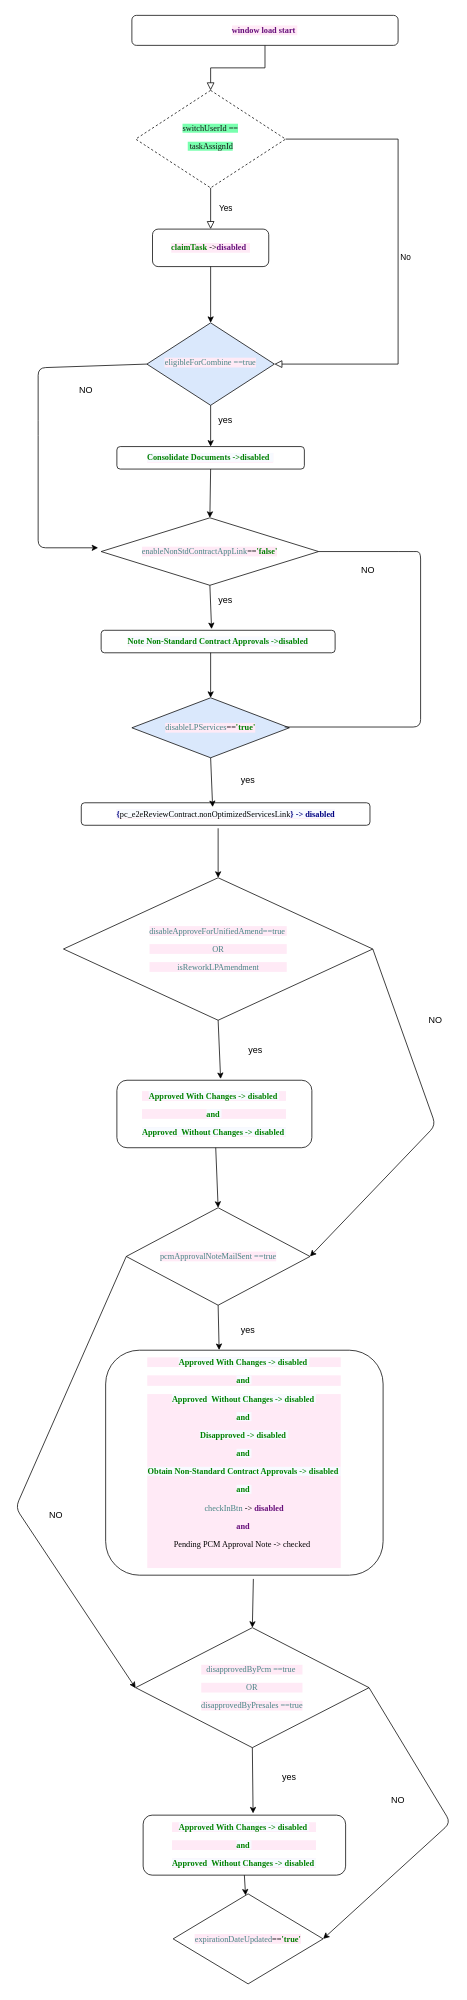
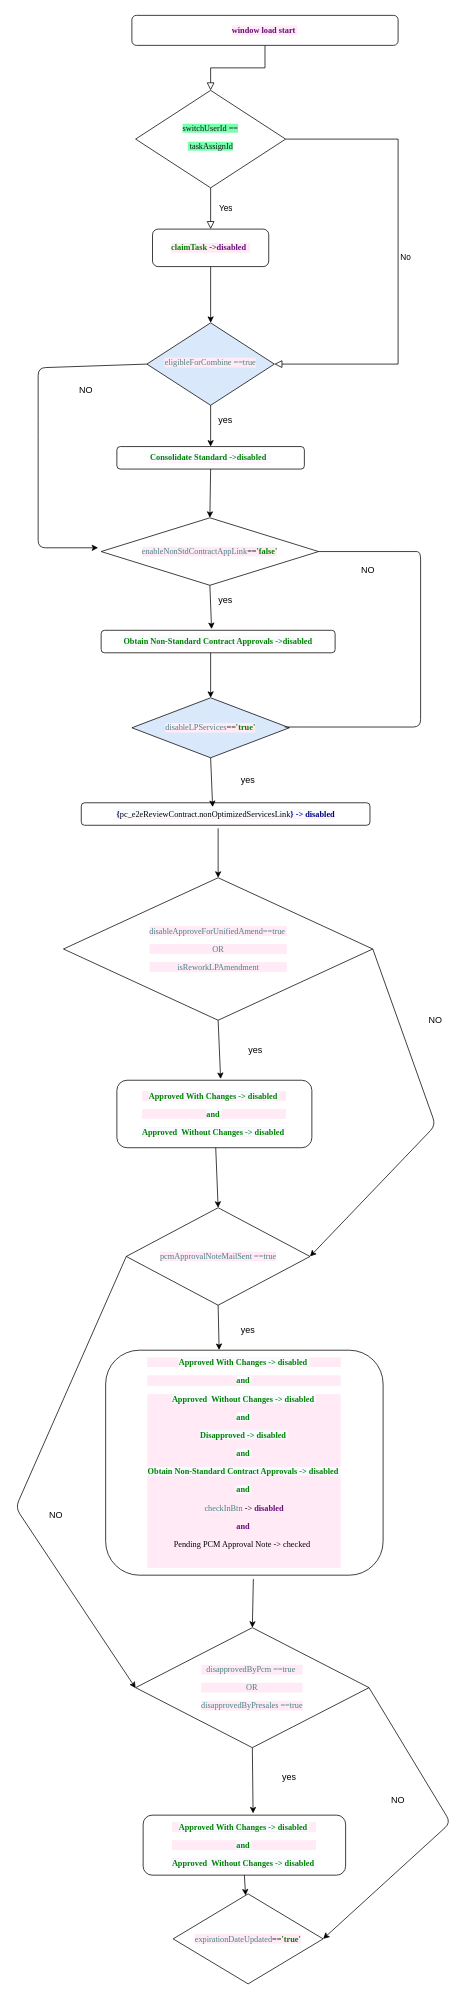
(210, 139) -> (210, 139)
(210, 458) -> (210, 458)
(218, 642) -> (218, 642)
